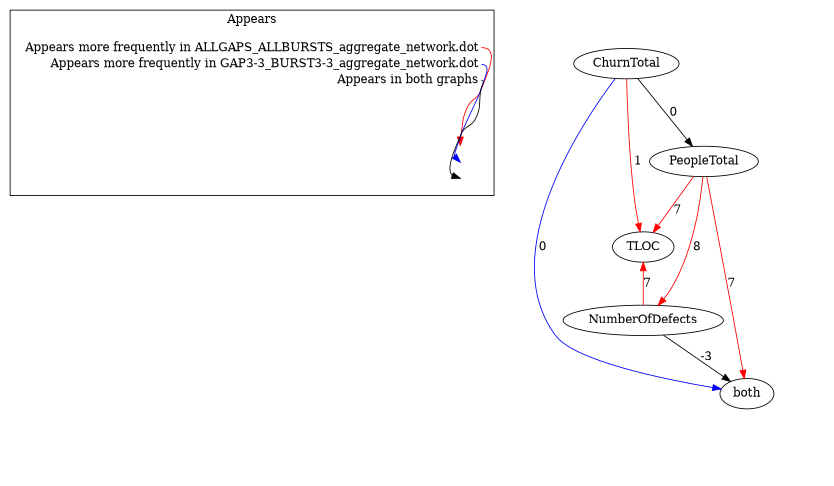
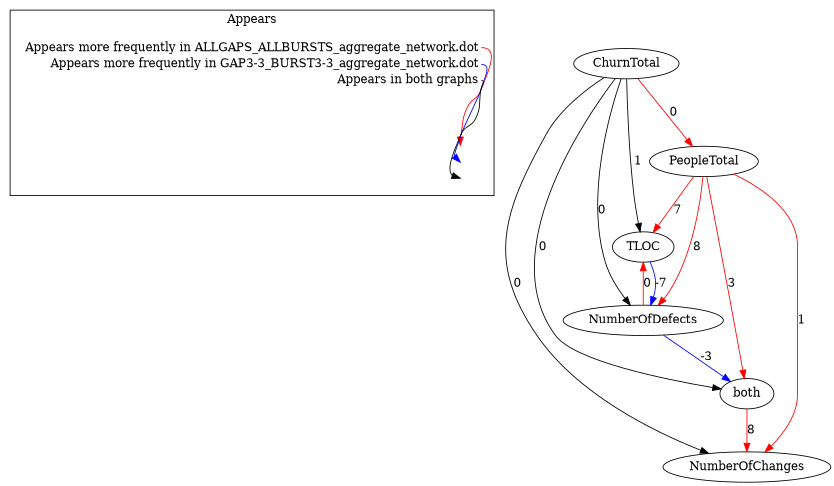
(662, 109) -> (662, 109)
(630, 151) -> (630, 151)
none -> (598, 190)
none -> (655, 279)
(537, 283) -> (537, 283)
(647, 284) -> (647, 284)
(732, 284) -> (732, 284)
(693, 356) -> (693, 356)
none -> (747, 467)
